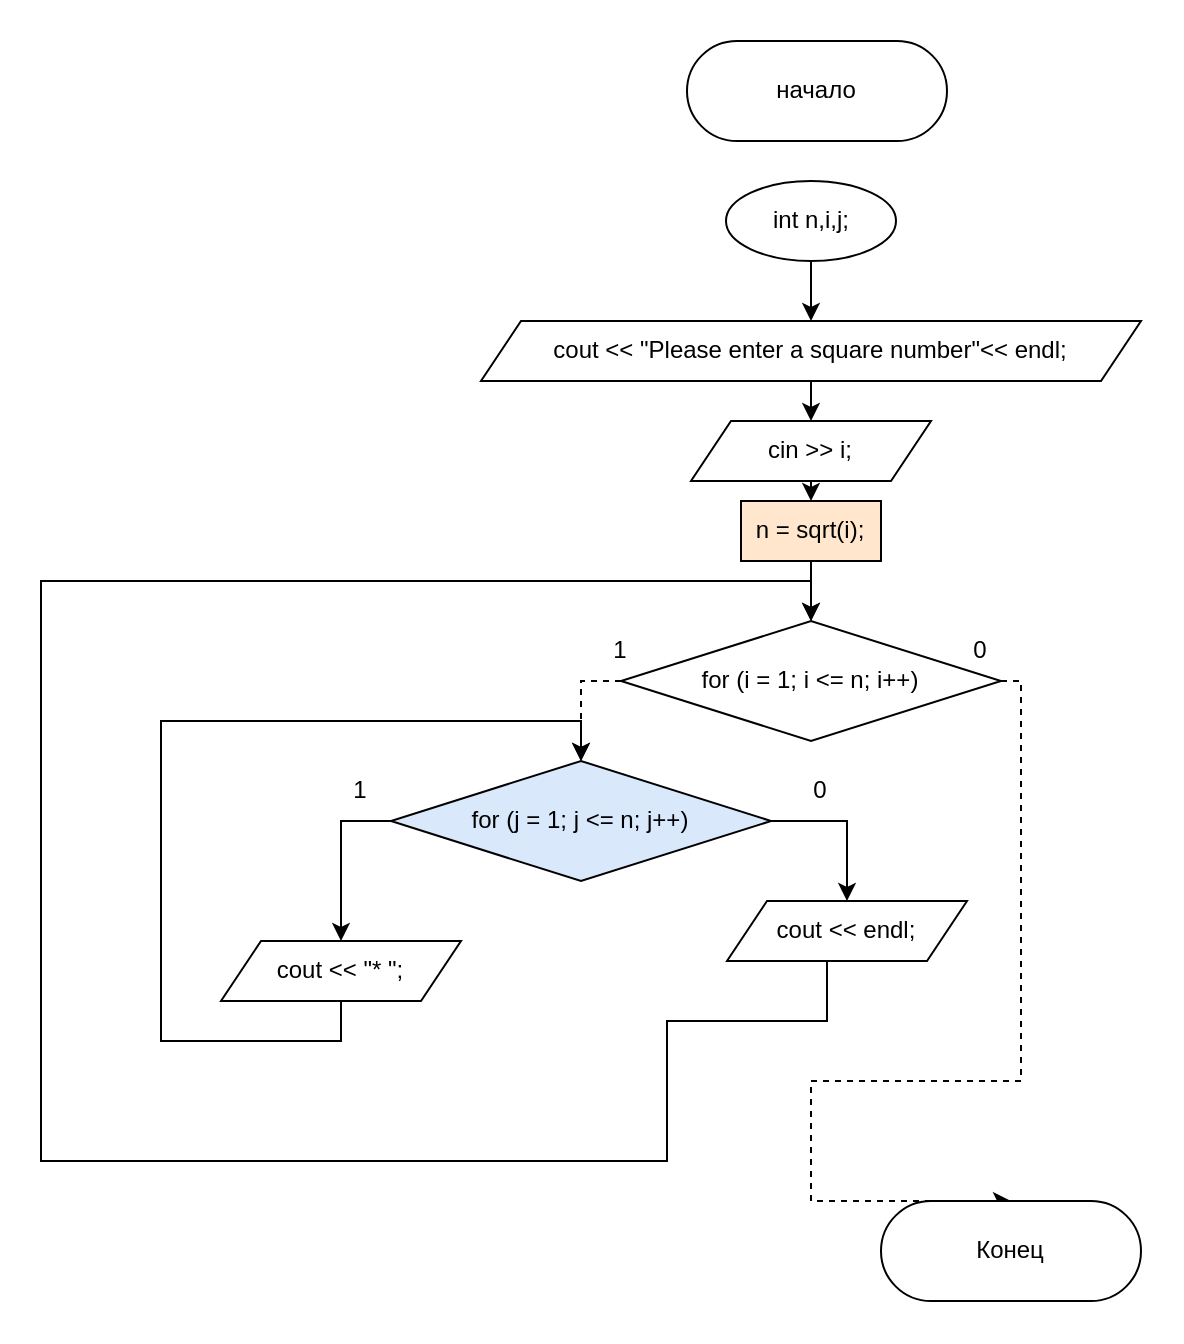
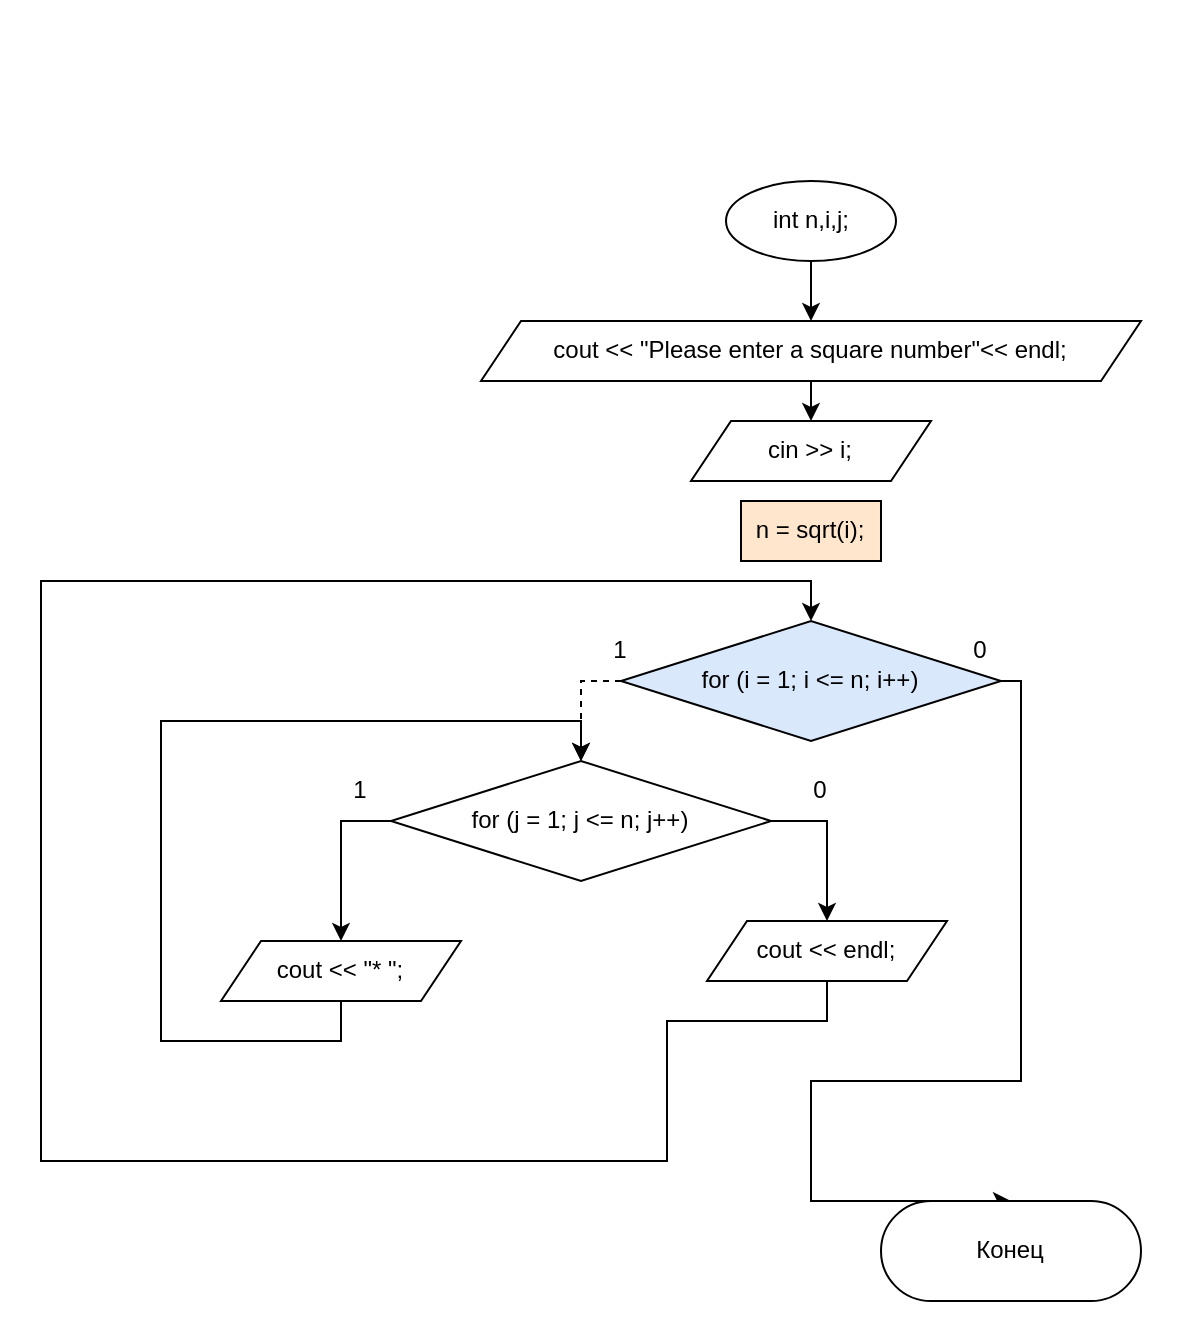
(817, 91) -> none
(811, 484) -> none
(811, 569) -> none
(811, 681) -> (811, 681)
(581, 821) -> (581, 821)
(847, 931) -> (827, 951)
(1007, 1081) -> (1007, 1081)
